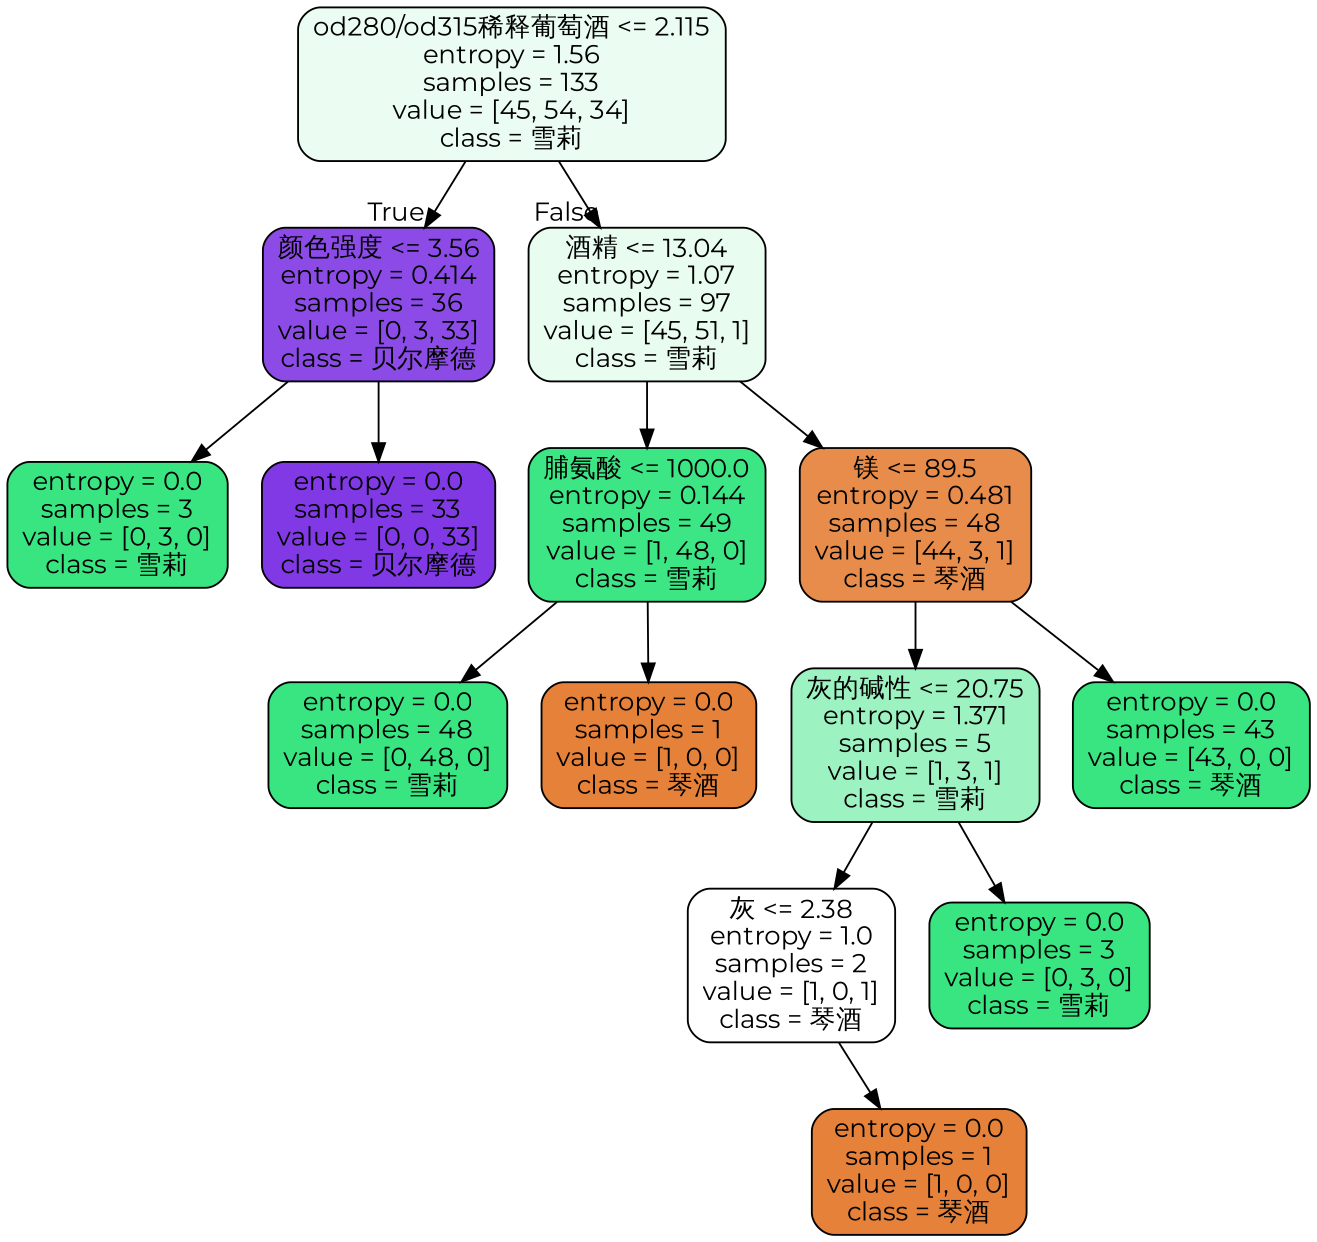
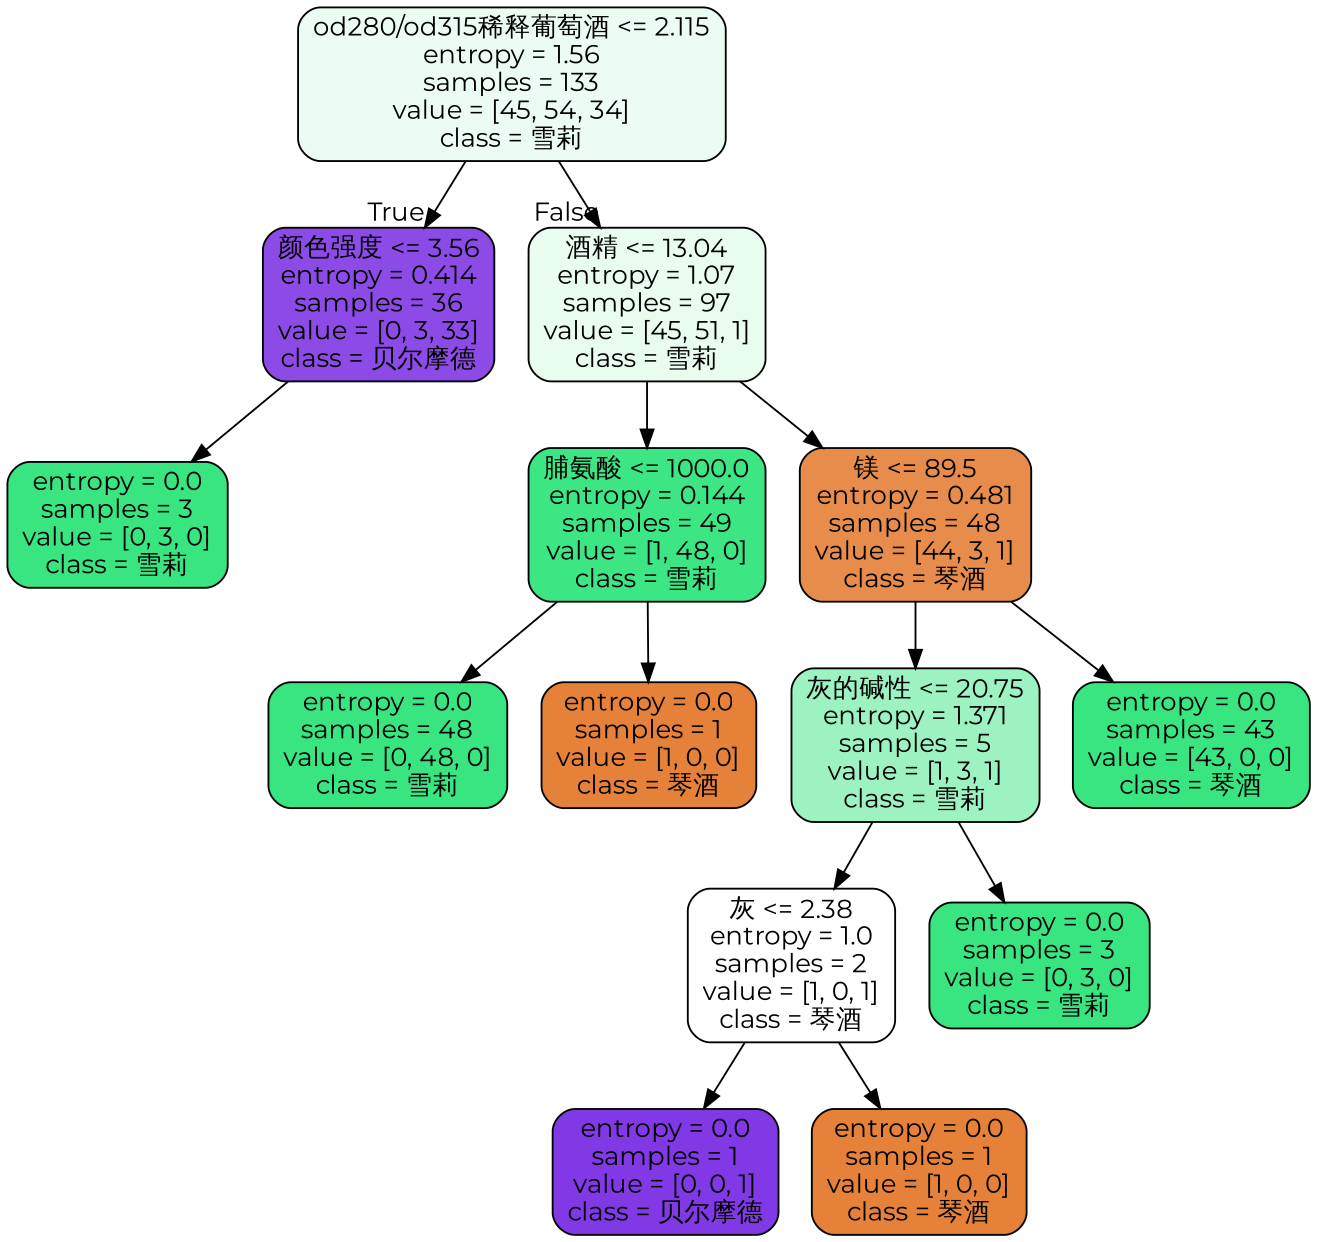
(379, 525) -> none
none -> (666, 1172)
